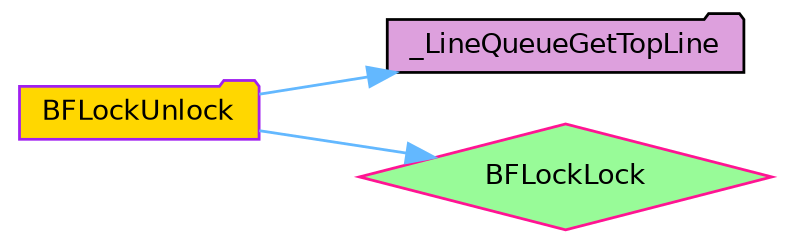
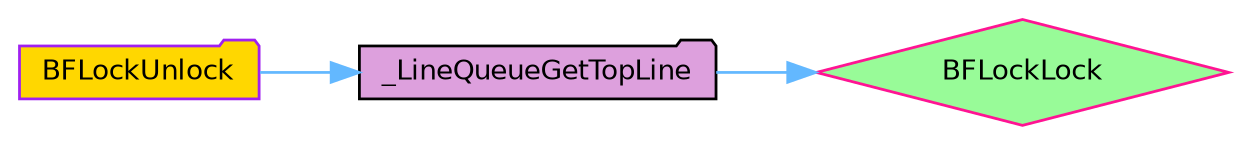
(333, 142) -> (752, 72)
